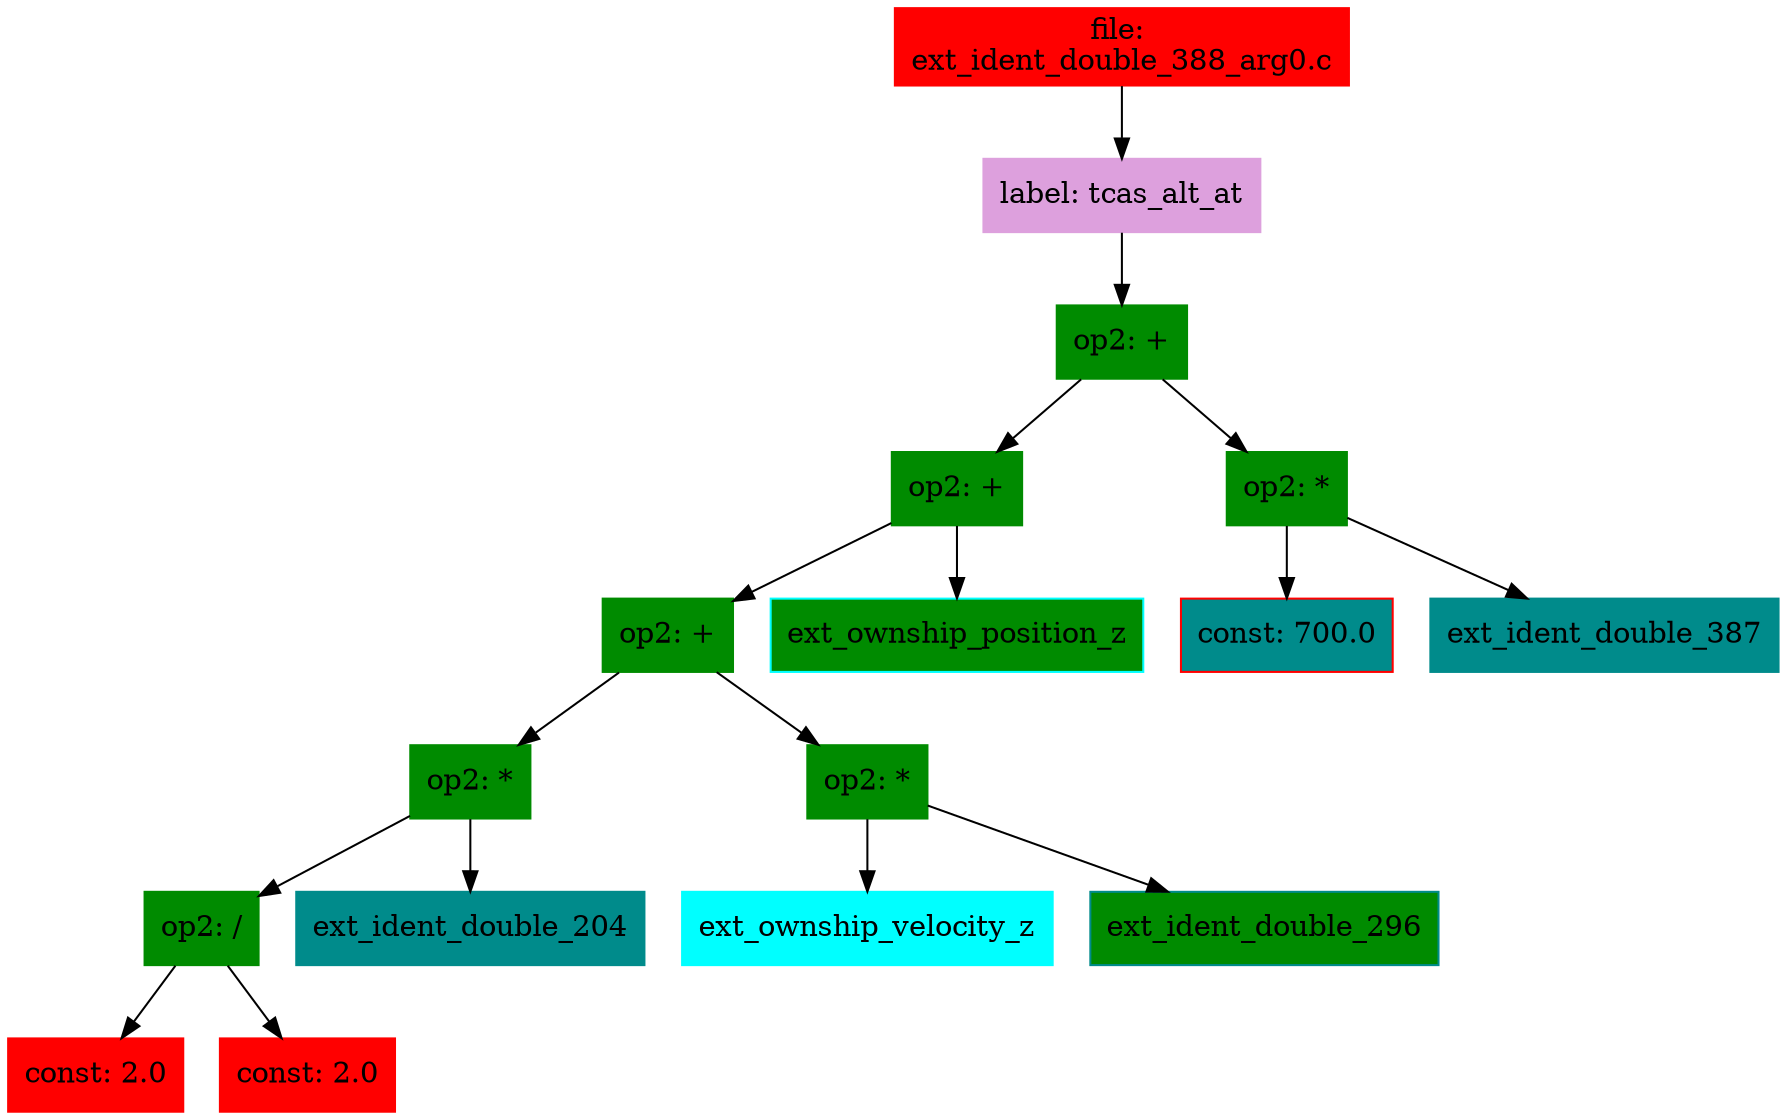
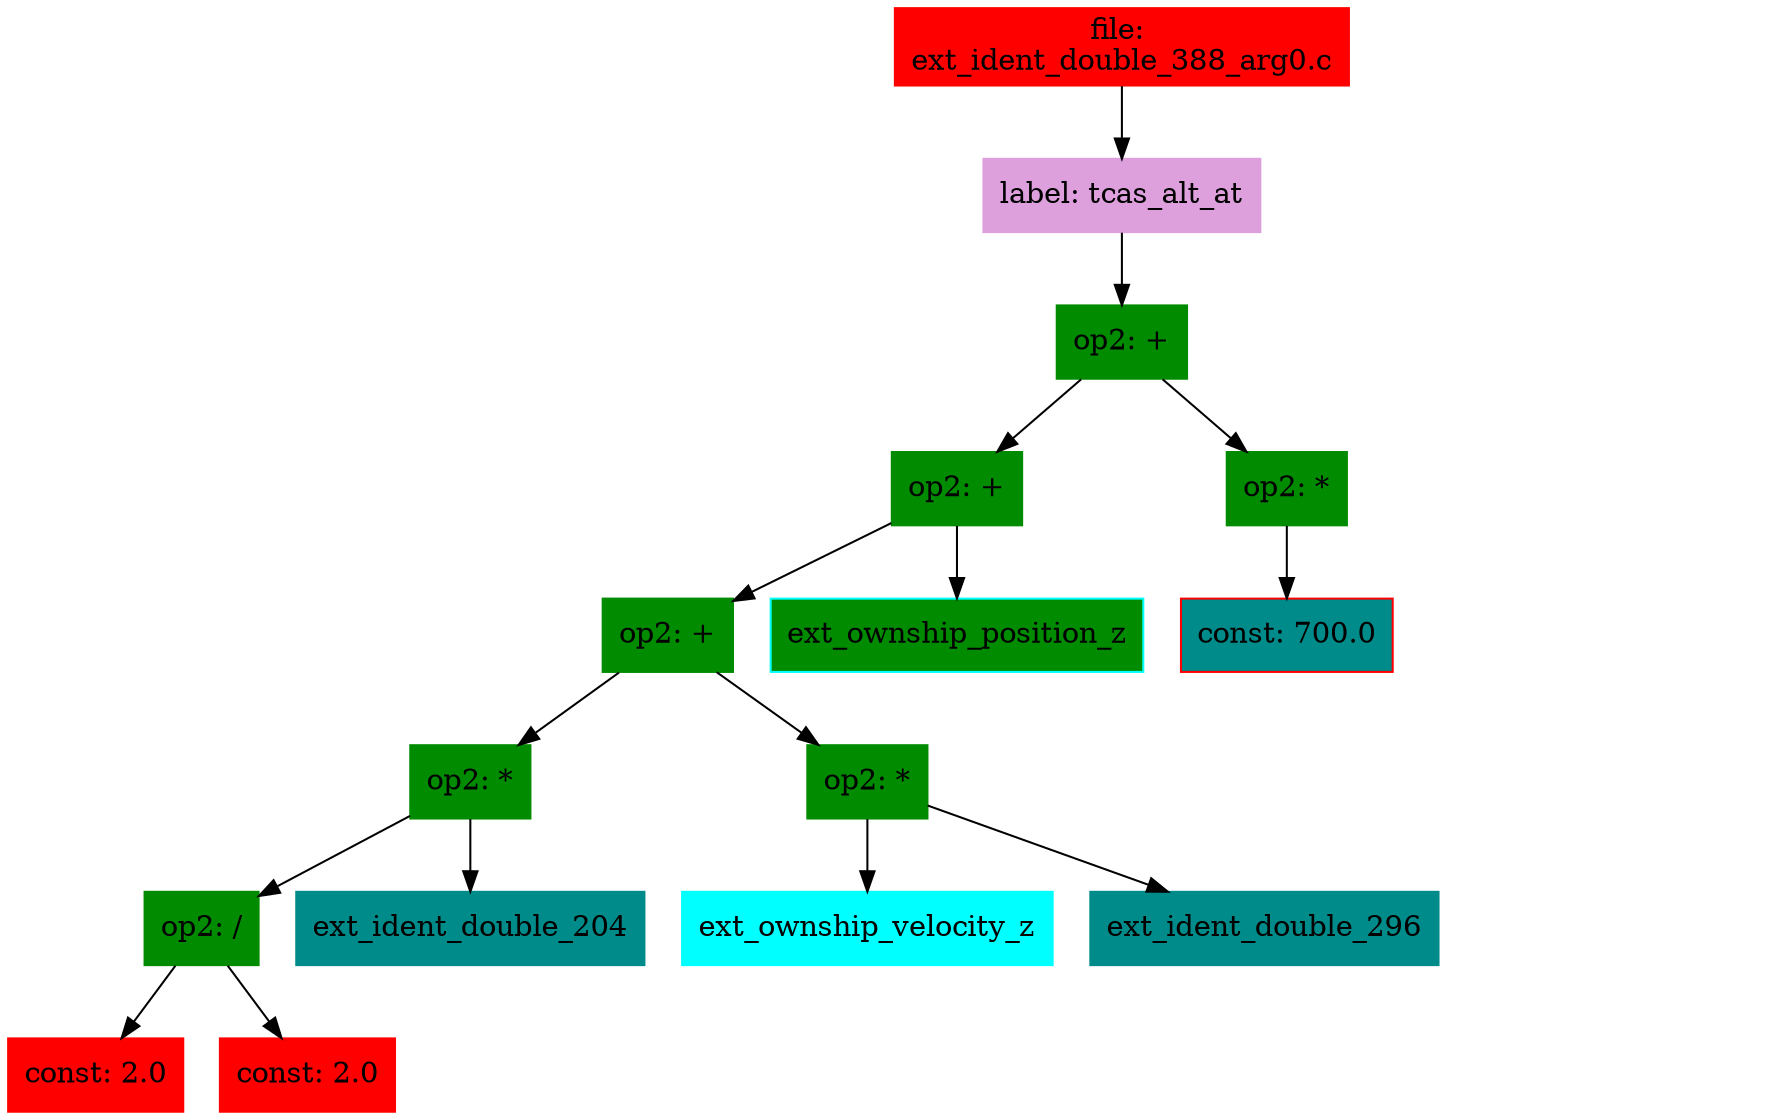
(1604, 635) -> none
(1264, 928) -> (1264, 928)
